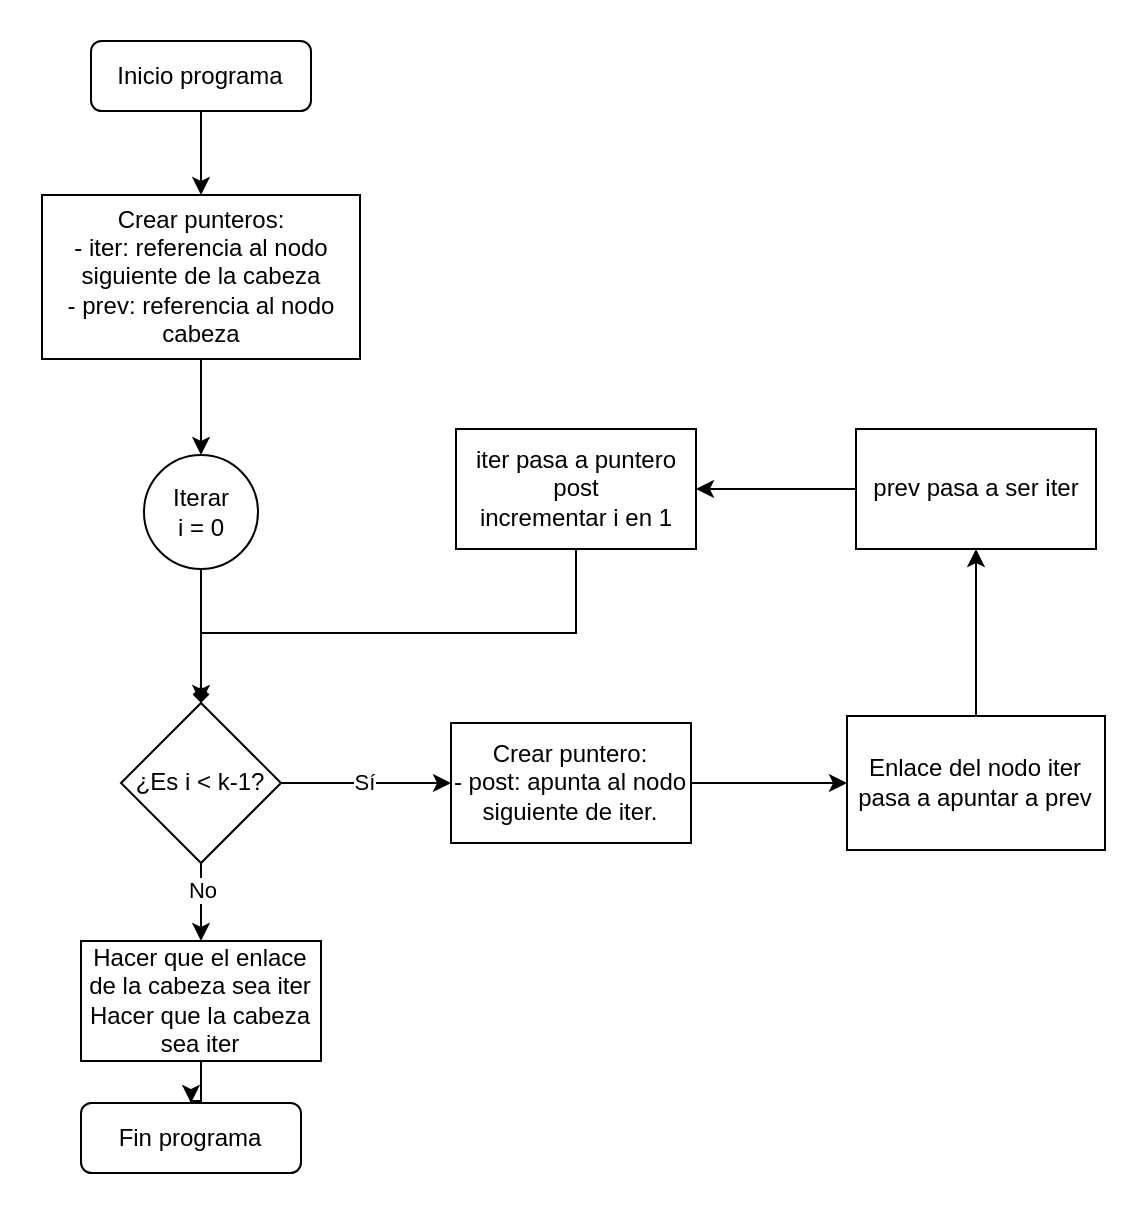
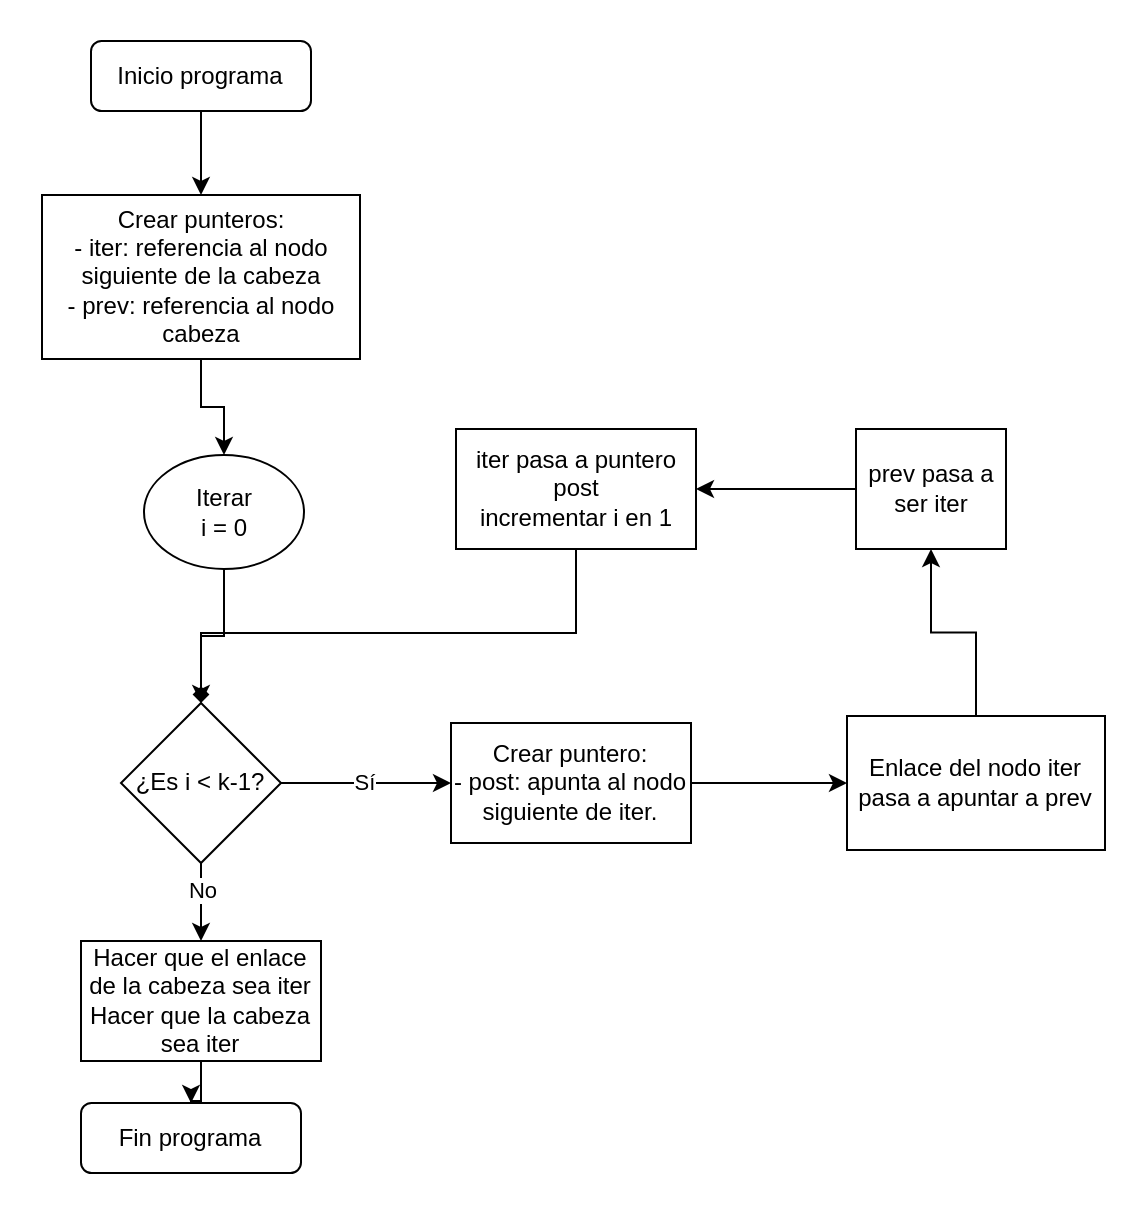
(976, 489) -> (931, 489)
(201, 512) -> (224, 512)
